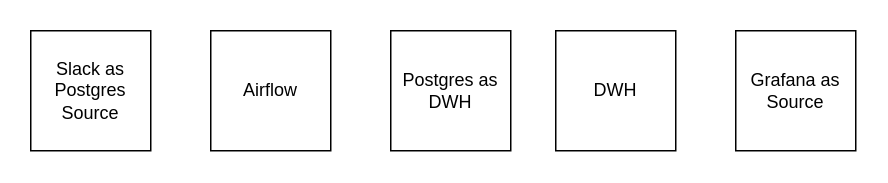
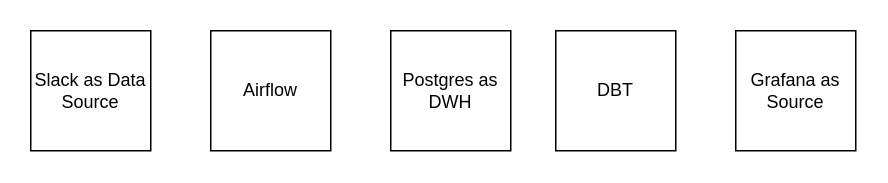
(91, 91) -> (91, 91)
(616, 91) -> (616, 91)
